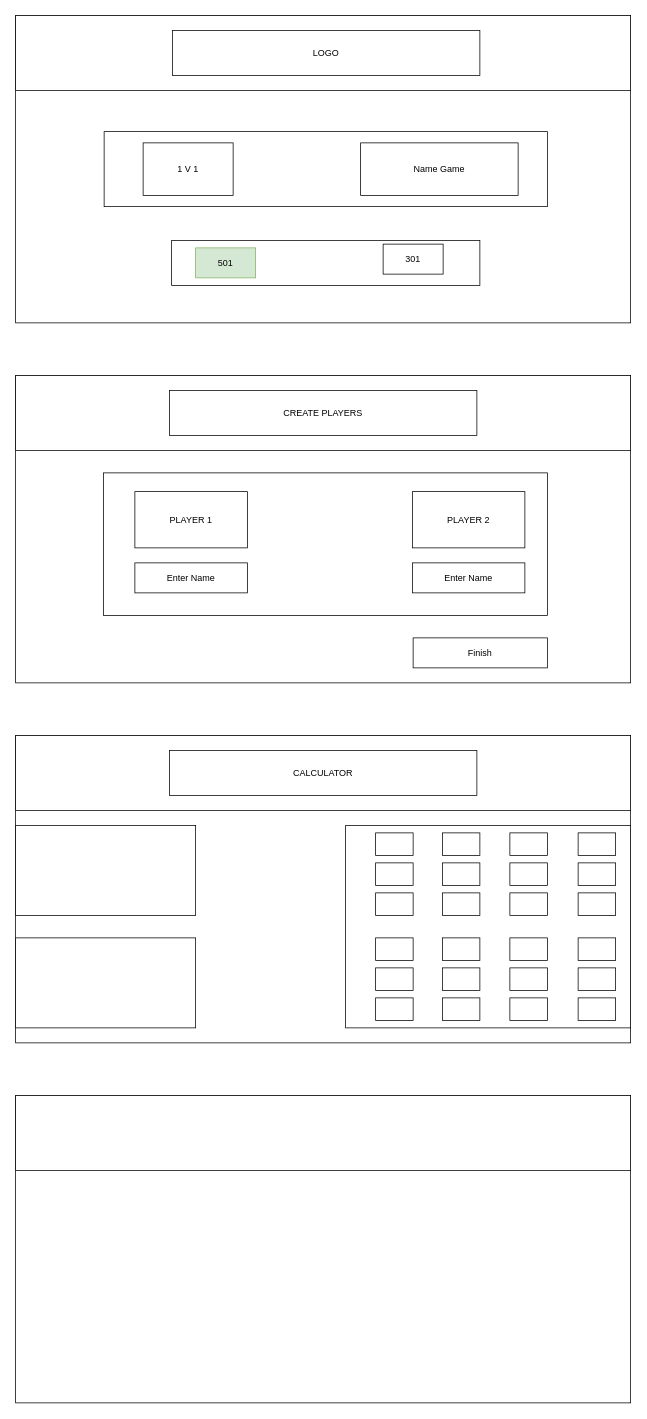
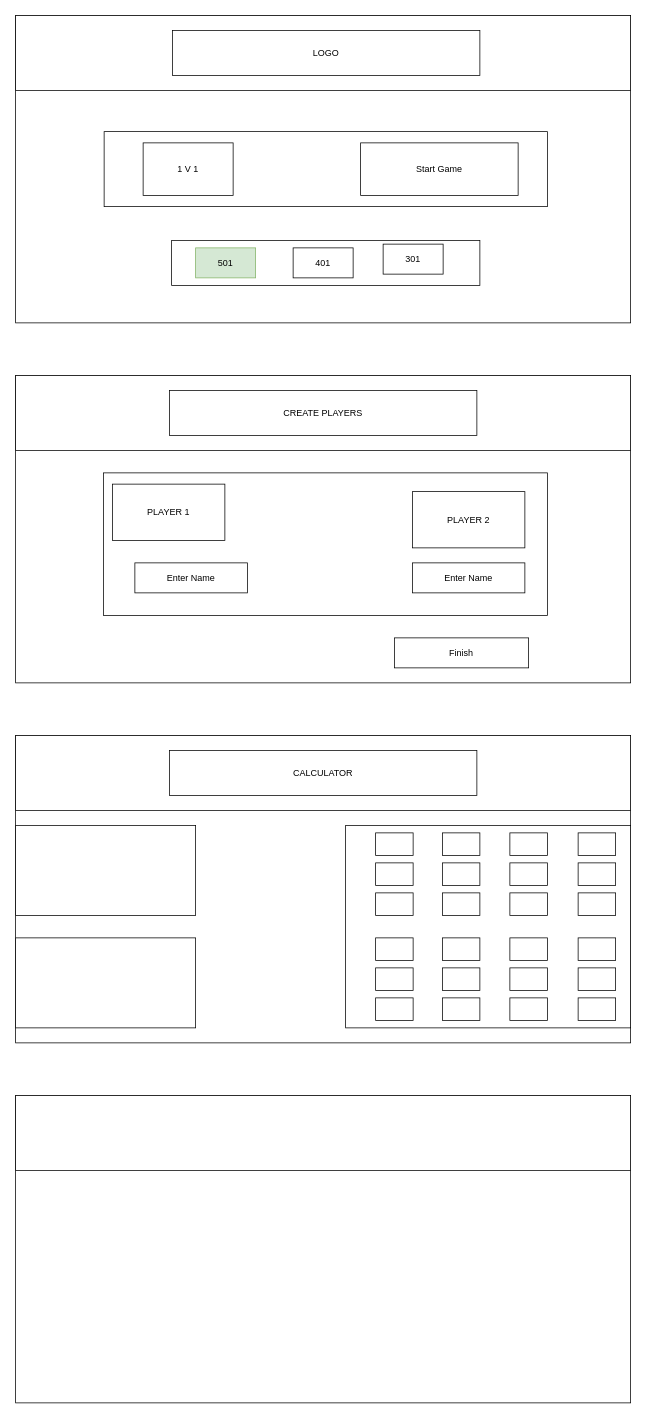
(439, 169) -> (439, 169)
none -> (323, 263)
(191, 520) -> (168, 512)
(480, 653) -> (461, 653)
